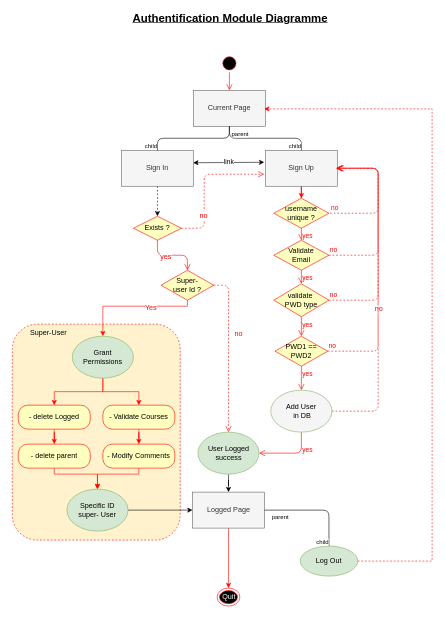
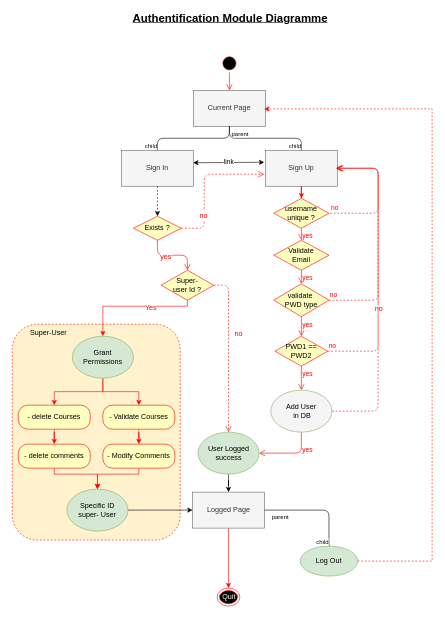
(352, 255) -> none
(54, 417) -> (54, 417)
(54, 456) -> (54, 456)
